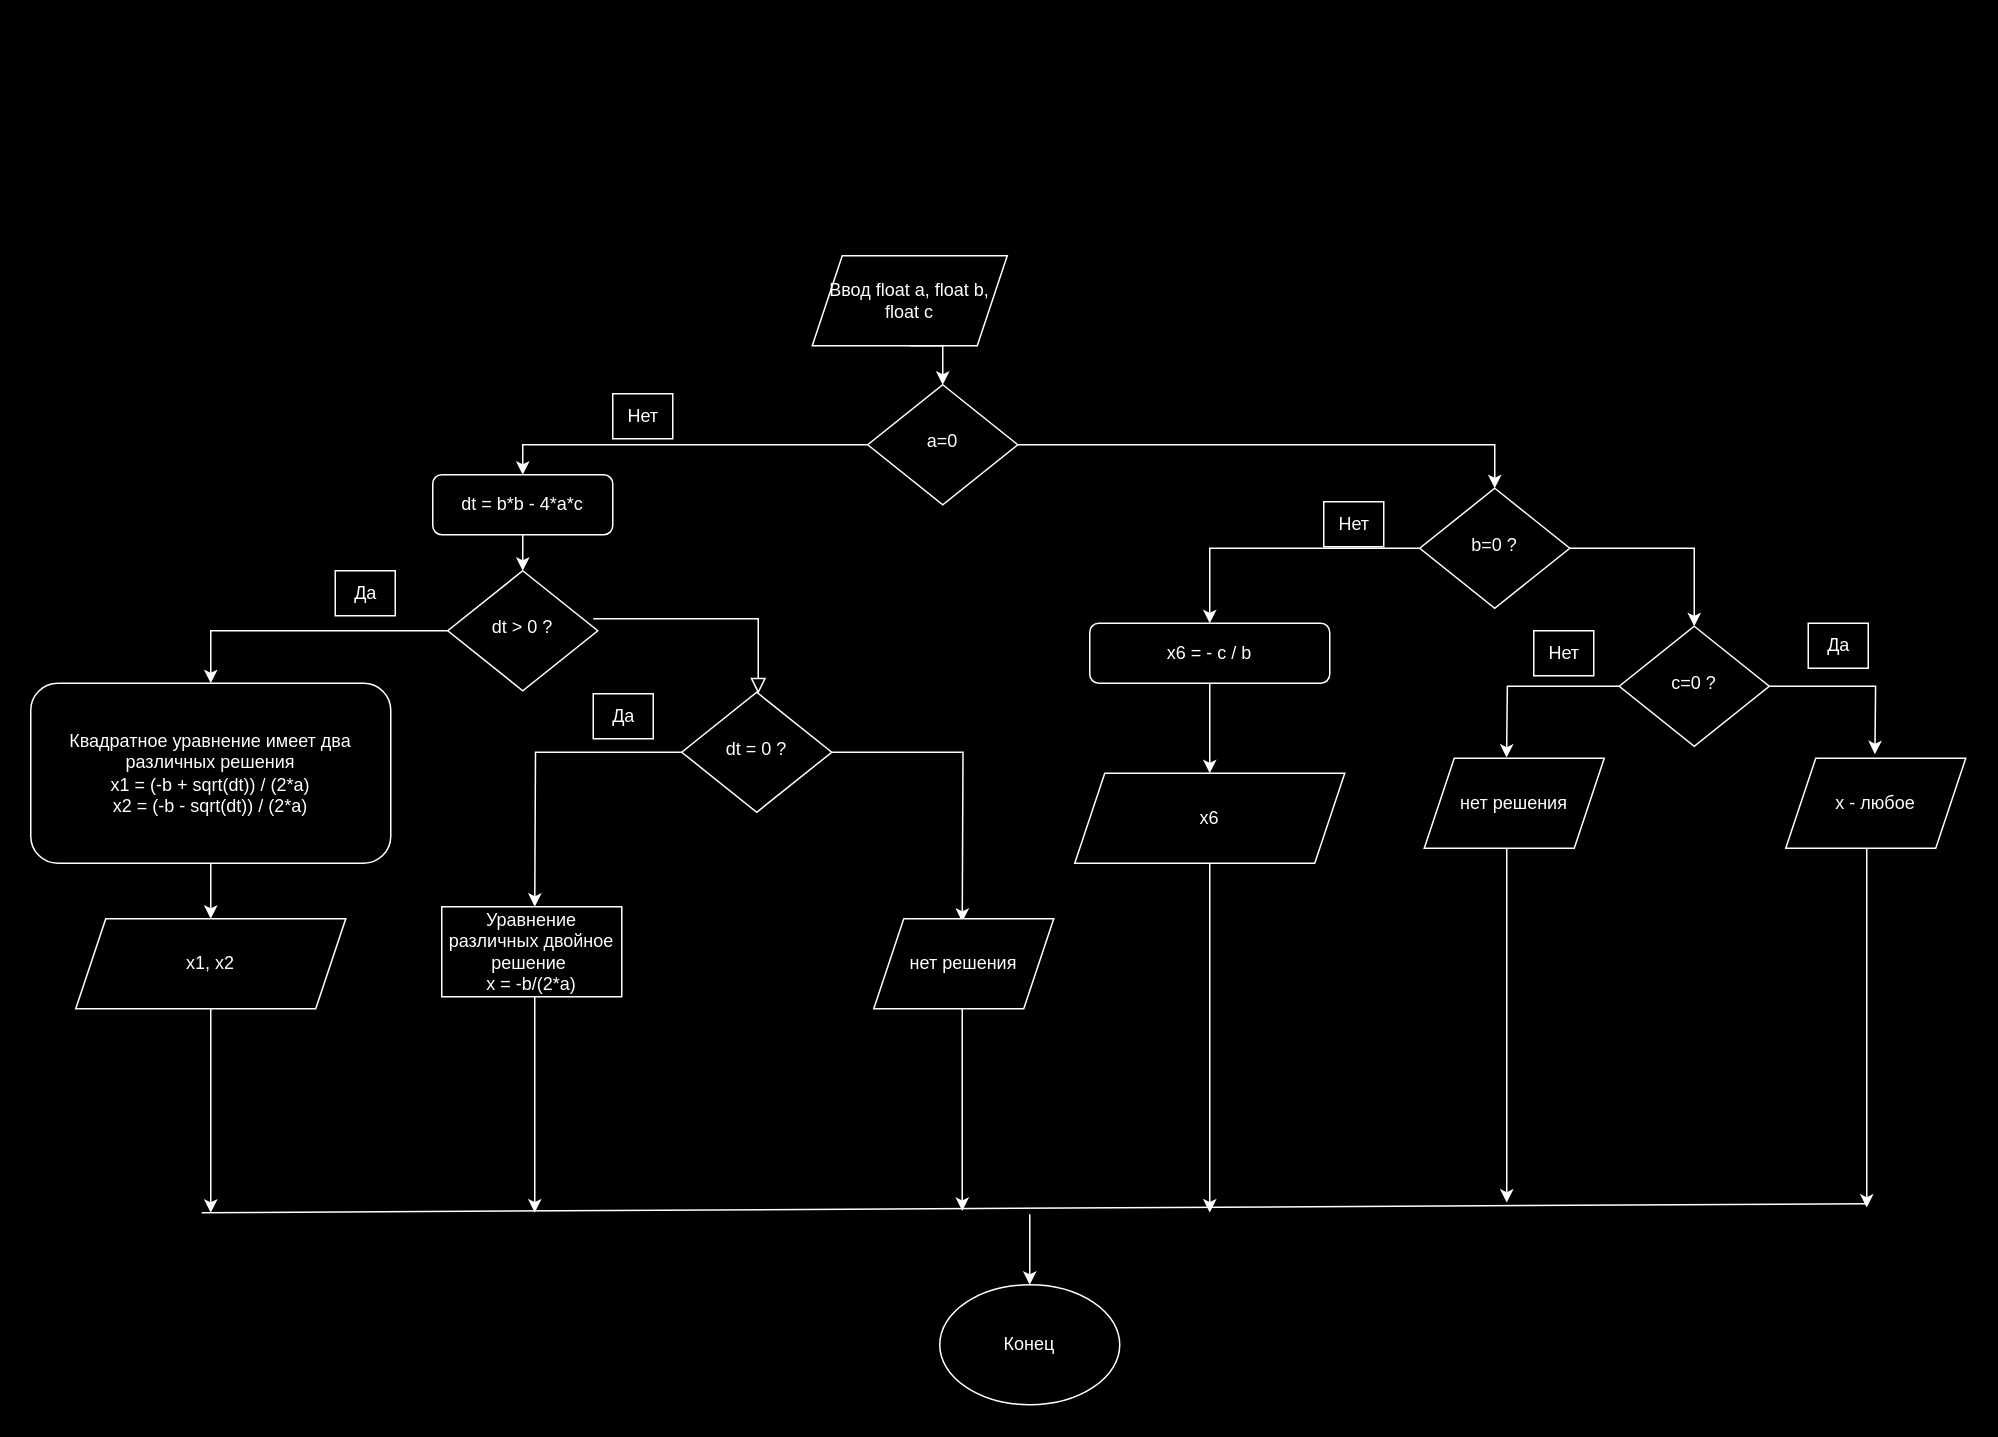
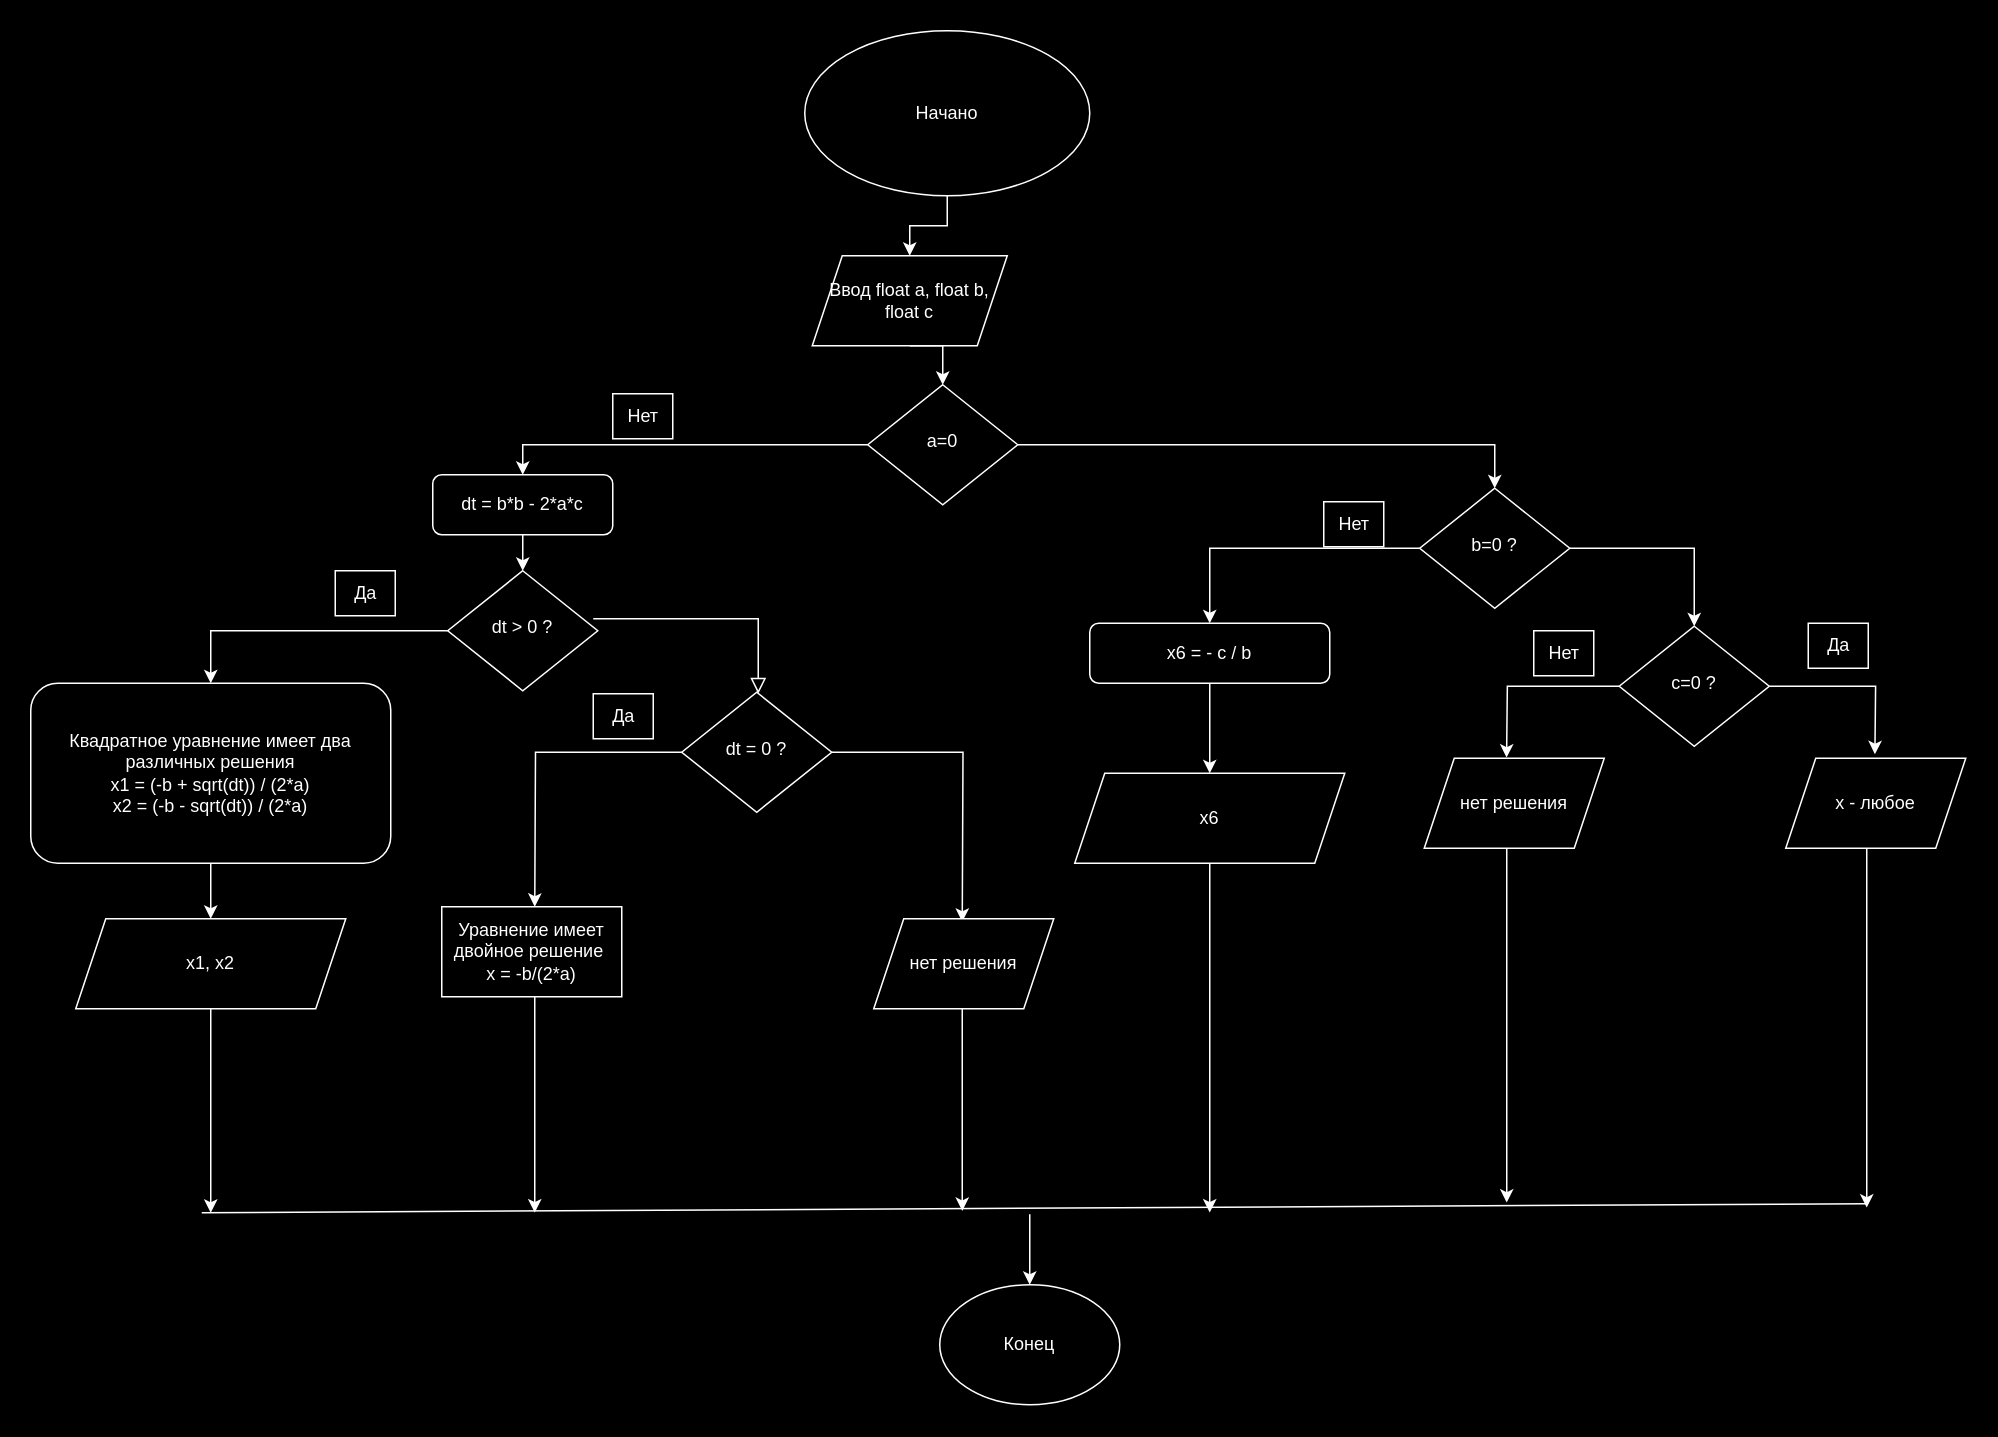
none -> (947, 113)
none -> (934, 226)
(523, 505) -> (523, 505)
(532, 952) -> (532, 952)
